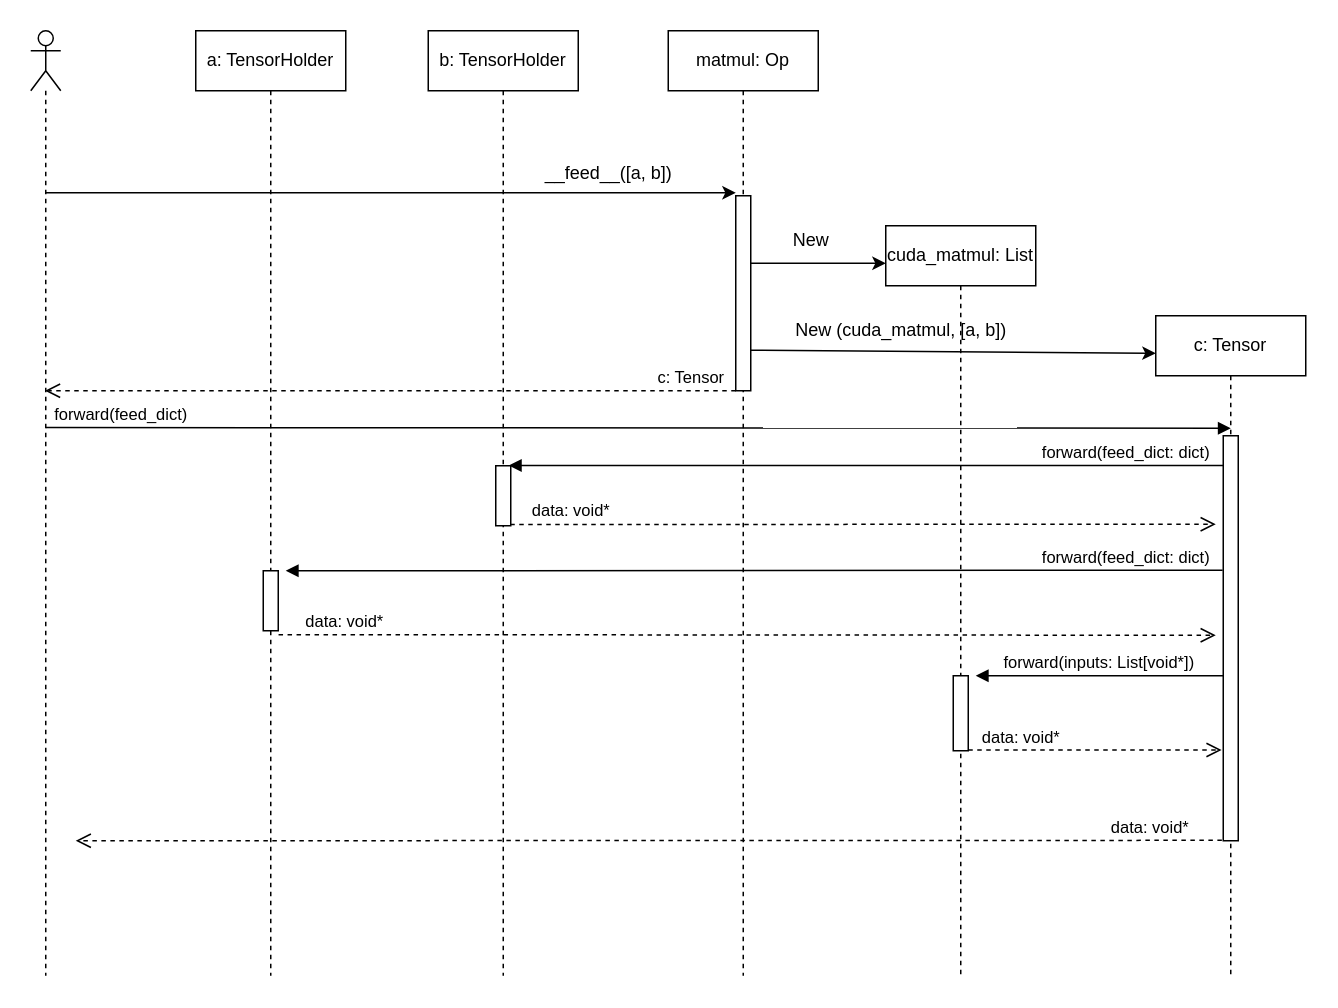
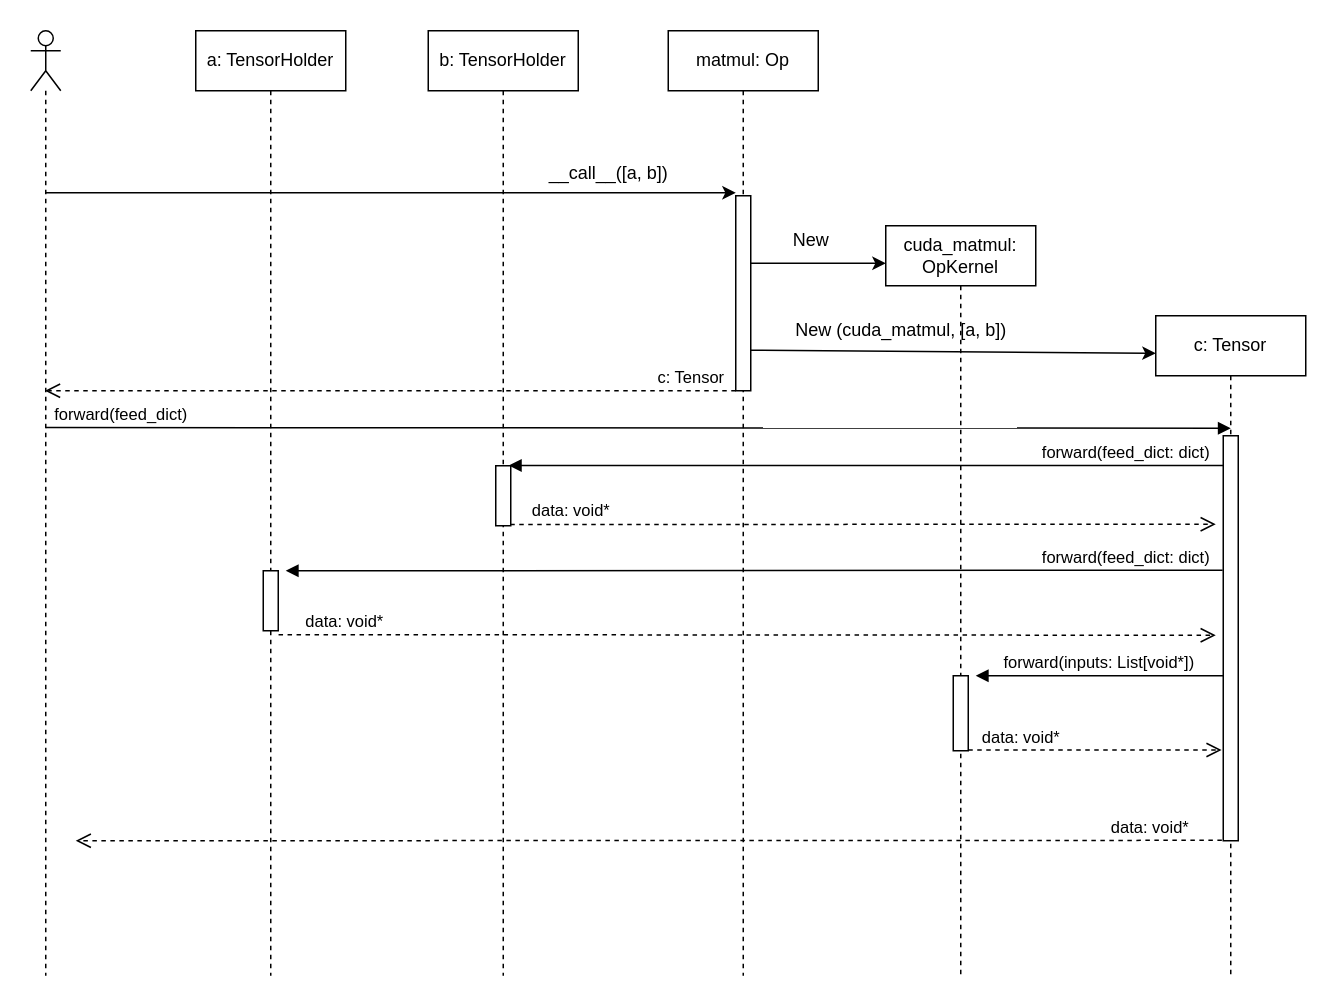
(609, 173) -> (609, 173)
(961, 256) -> (961, 256)
